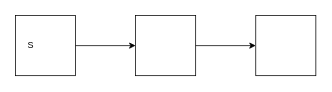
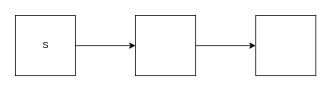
(30, 45) -> (45, 45)
